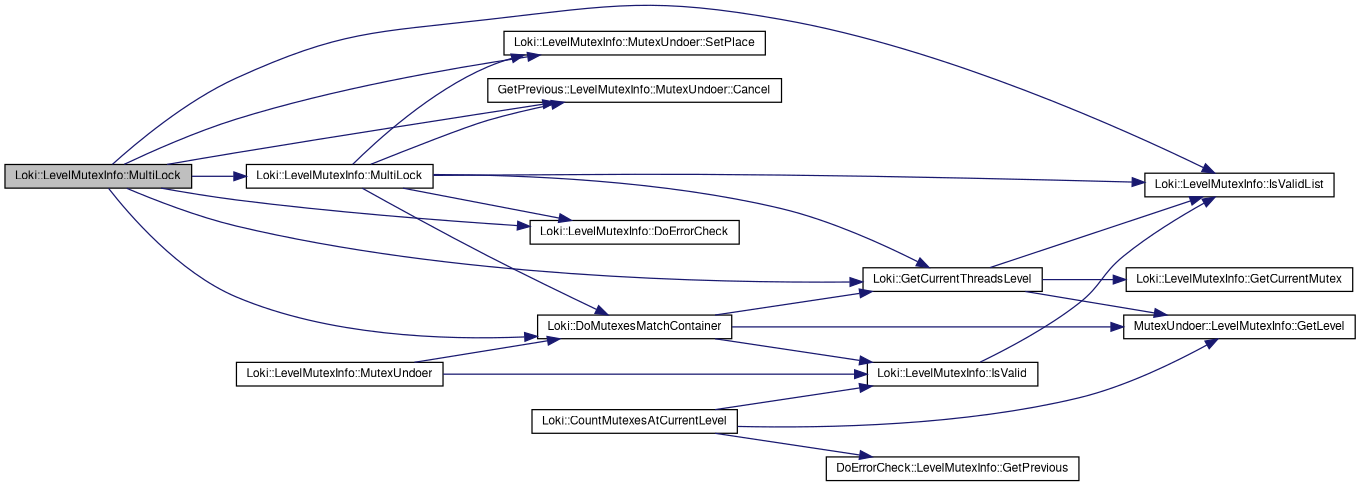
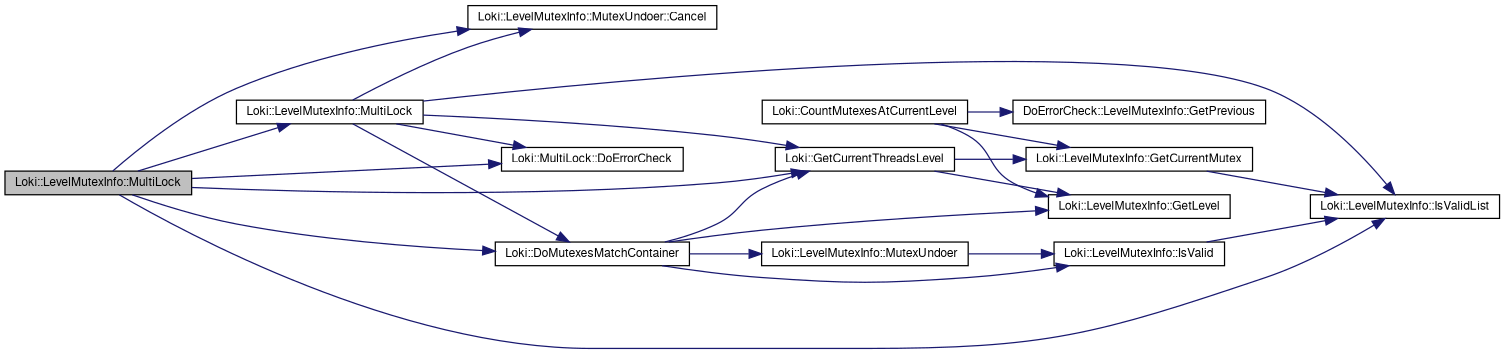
(635, 43) -> none
(635, 90) -> (592, 17)
(635, 232) -> (592, 159)
(1090, 234) -> (1266, 182)
(1239, 327) -> (1139, 207)
(481, 352) -> (719, 254)
(787, 399) -> (996, 135)
